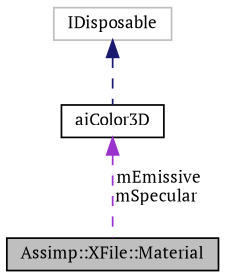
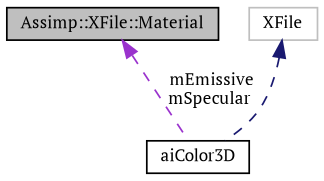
(113, 24) -> (283, 24)
(113, 196) -> (160, 98)
